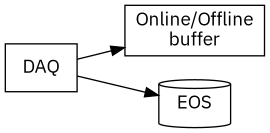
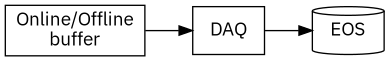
(94, 55) -> (162, 31)
